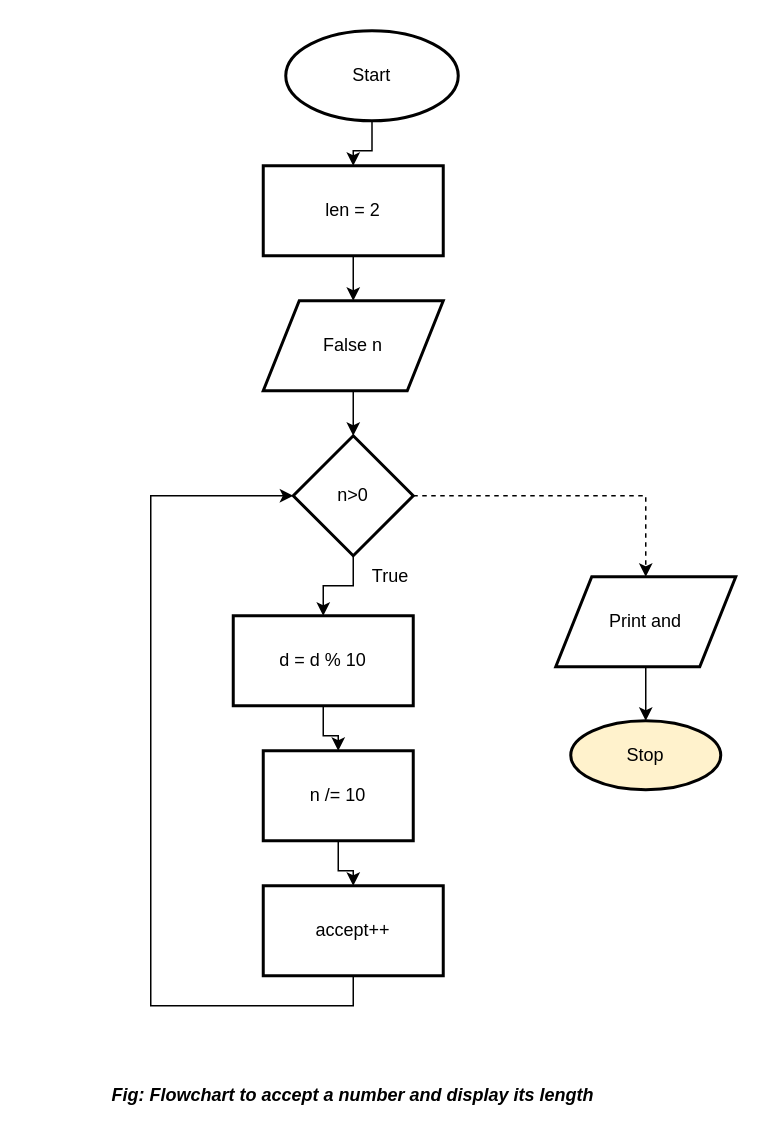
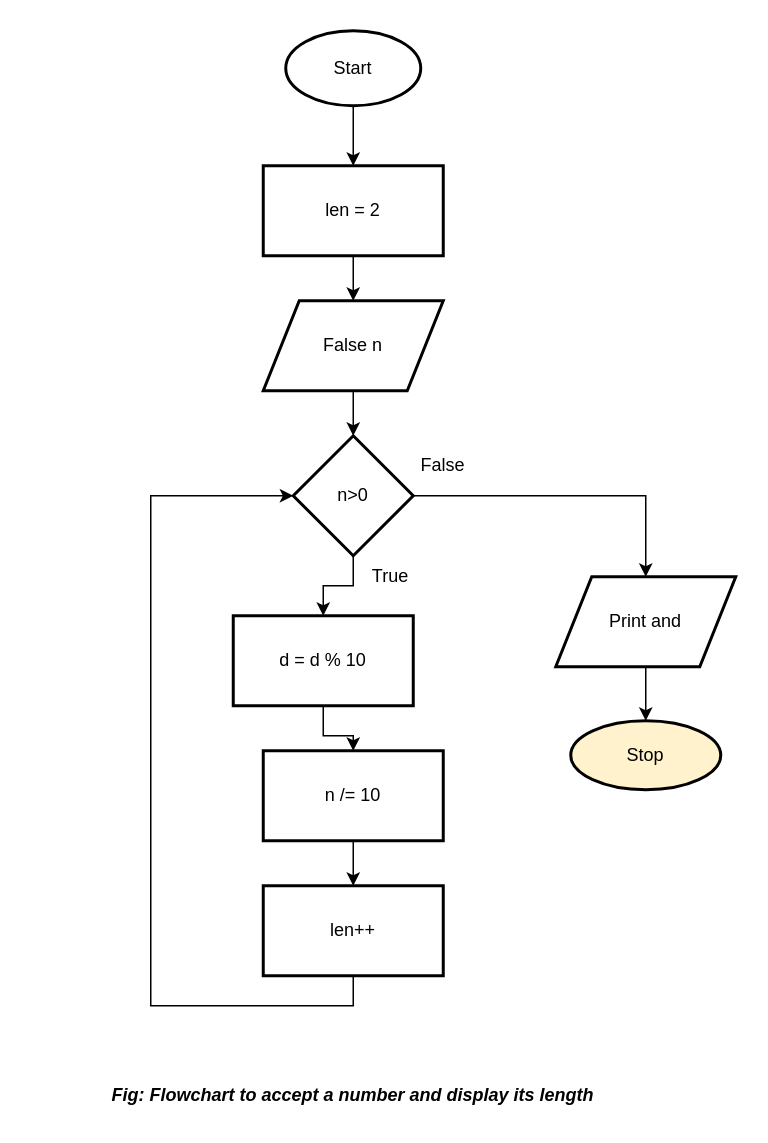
(372, 76) -> (353, 68)
none -> (443, 466)
(567, 496) -> (567, 496)
(338, 796) -> (353, 796)
(353, 931) -> (353, 931)
